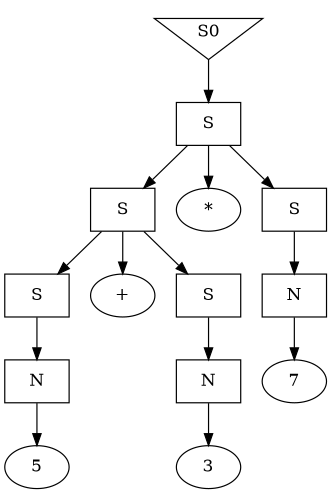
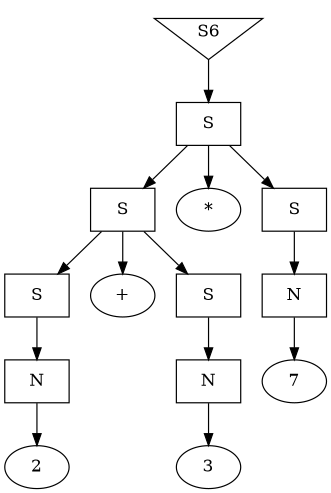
(209, 32) -> (209, 32)
(37, 467) -> (37, 467)
